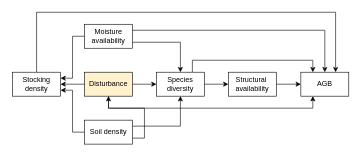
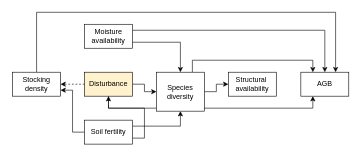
(72, 60) -> none
(75, 84) -> (75, 84)
(180, 84) -> (180, 92)
(295, 84) -> none
(108, 132) -> (108, 132)
